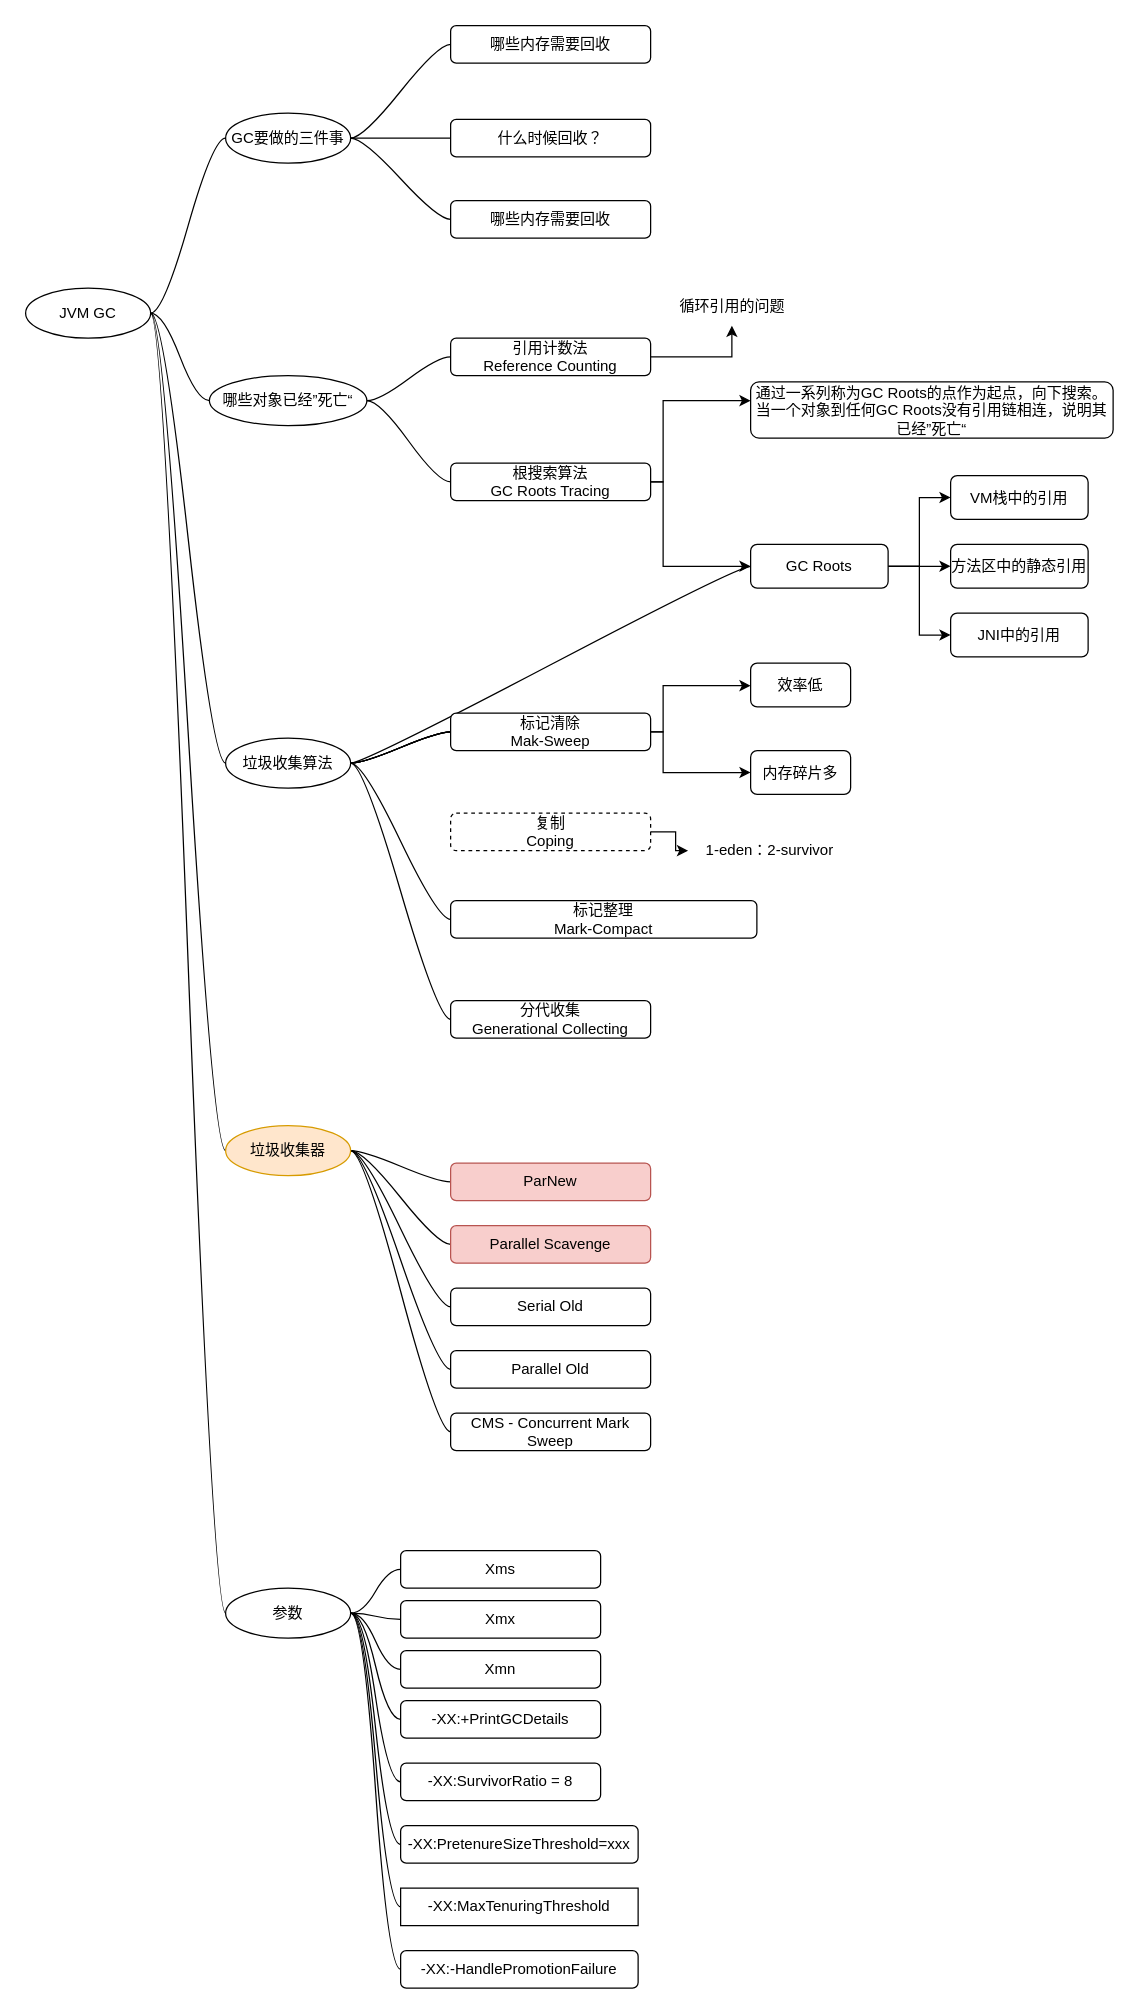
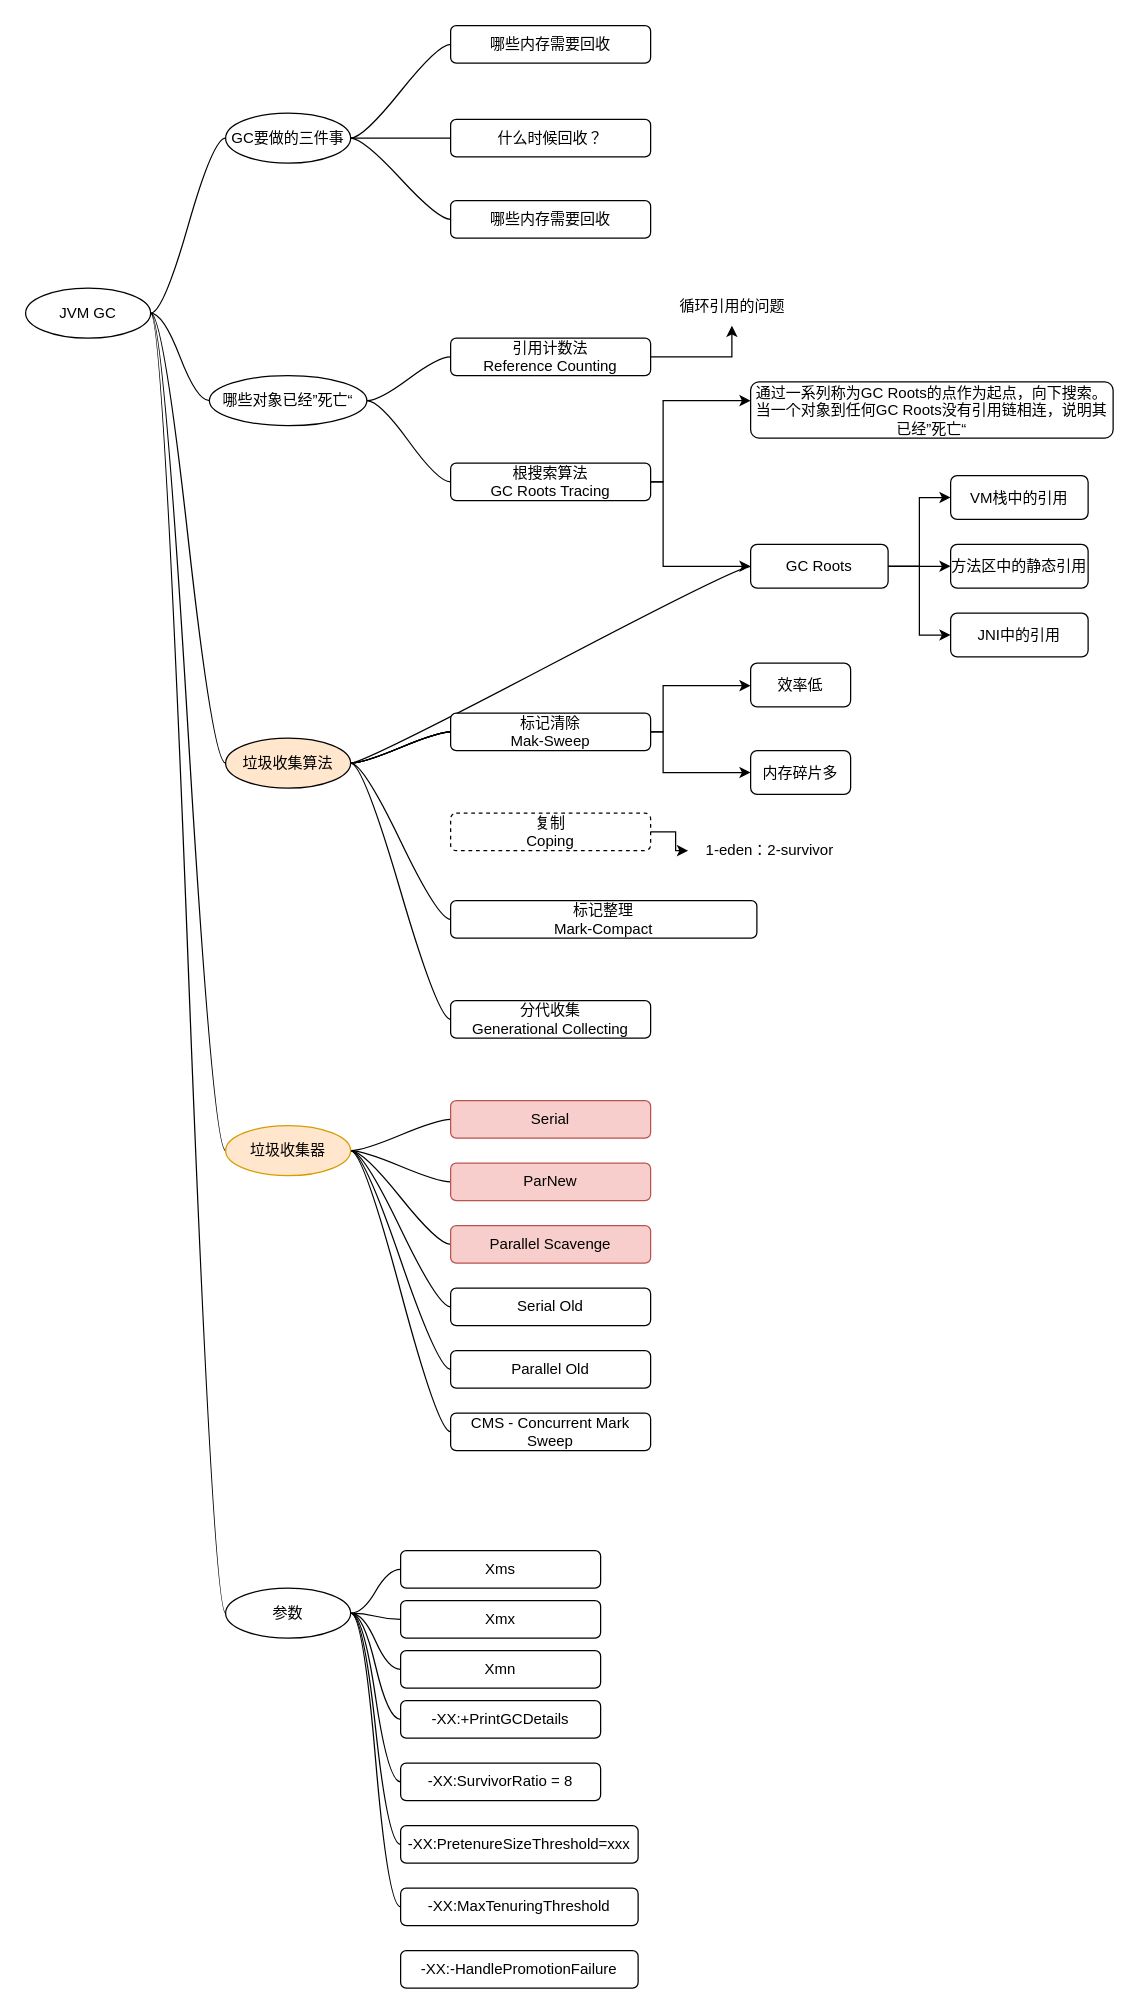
(288, 763) -> (288, 763)
none -> (551, 1119)
none -> (404, 1134)
(379, 1841) -> none
(519, 1907) -> (519, 1907)
